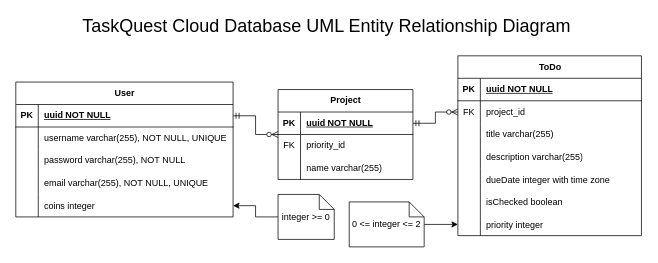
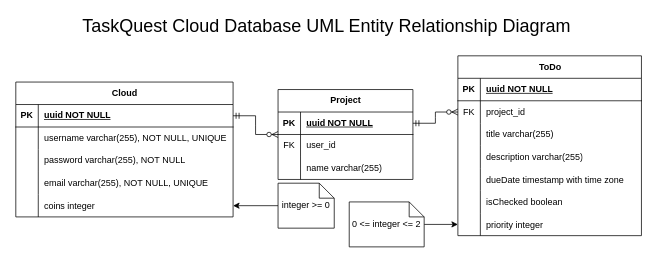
(125, 93) -> (125, 93)
(331, 146) -> (323, 146)
(553, 180) -> (558, 180)
(306, 217) -> (306, 206)
